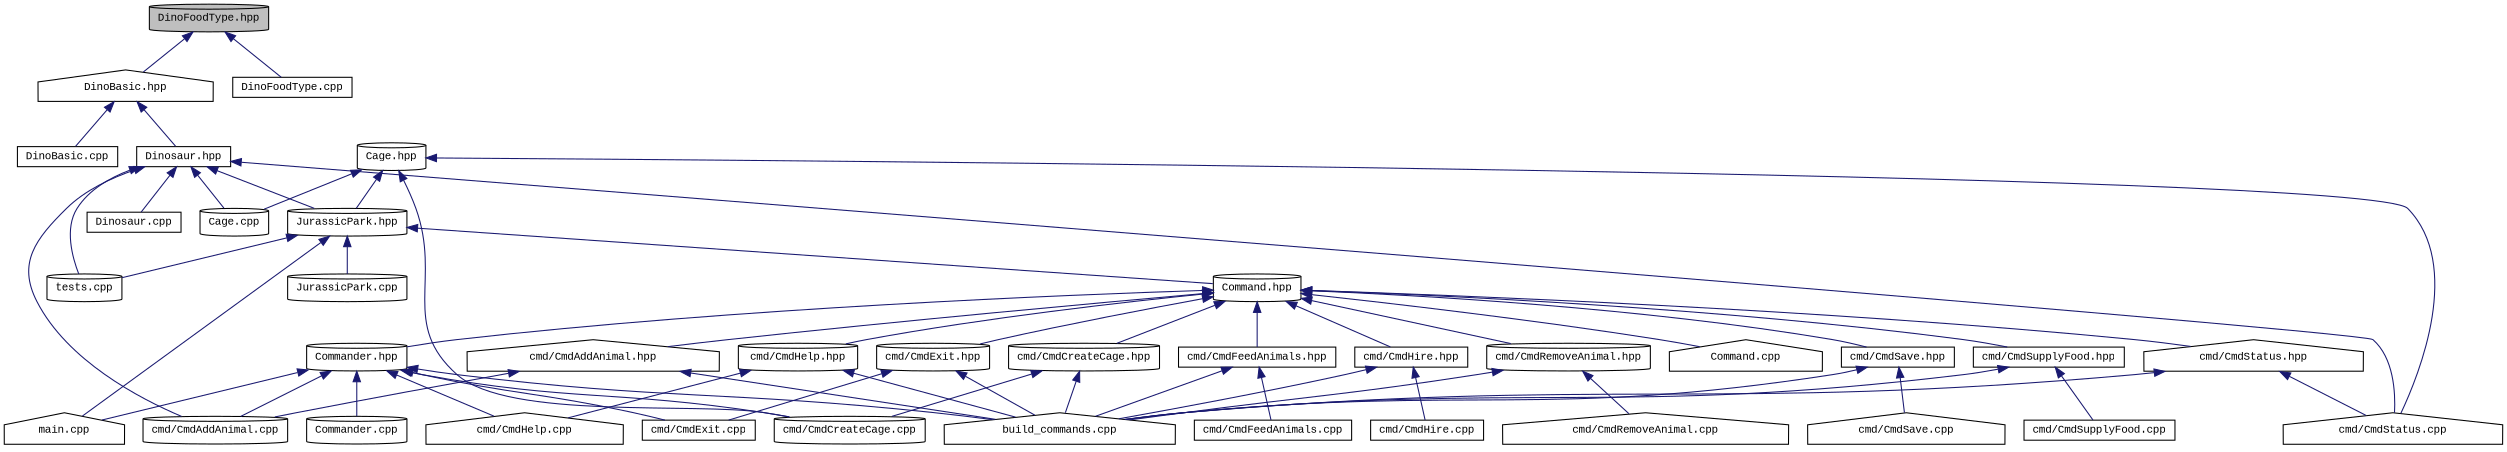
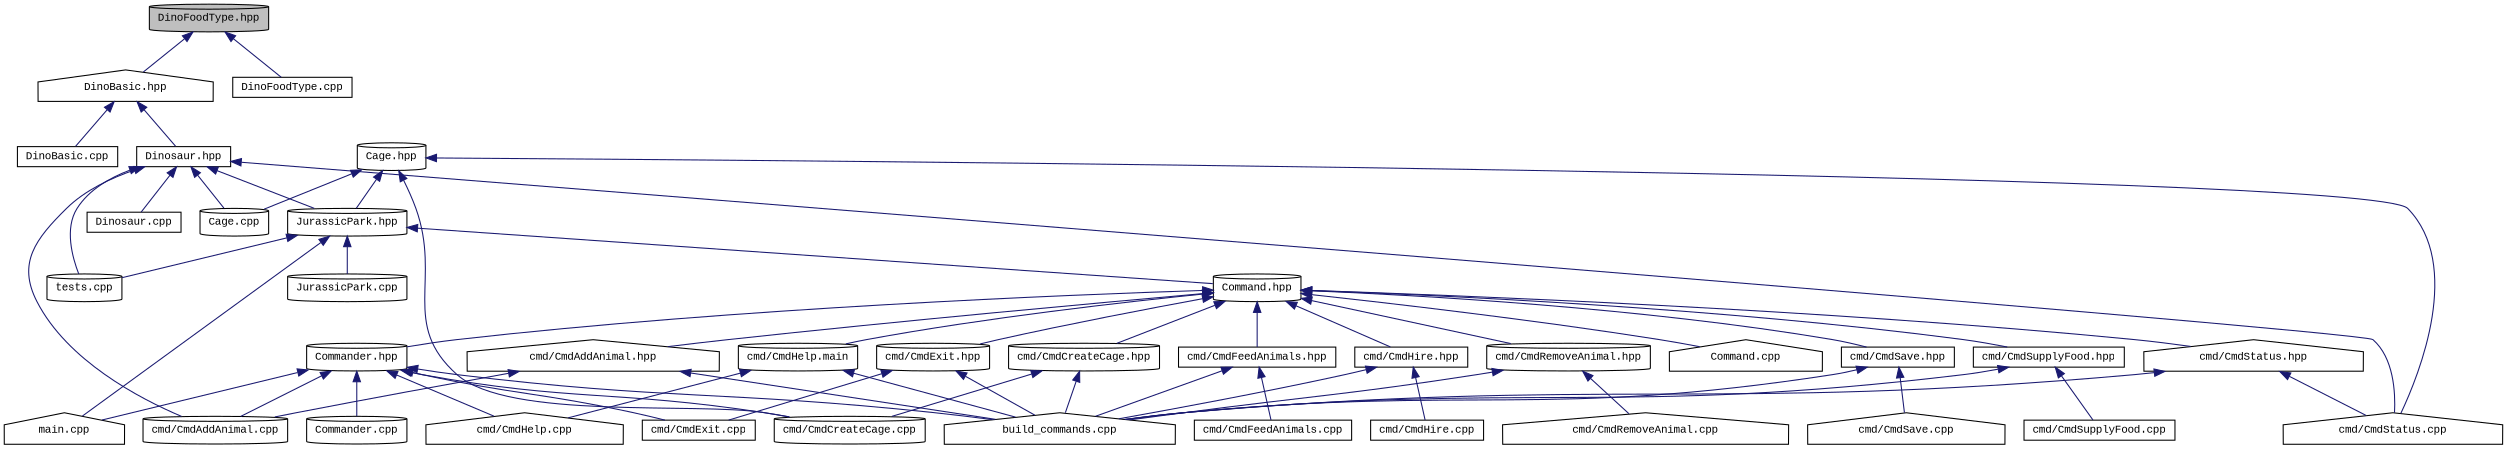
(798, 357) -> (798, 357)
